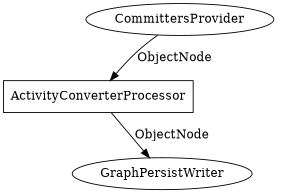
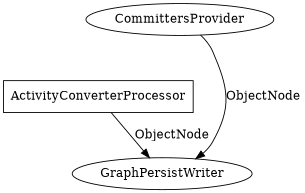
(135, 53) -> (226, 94)
